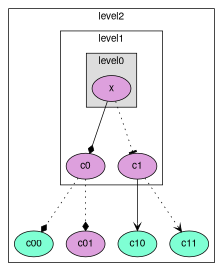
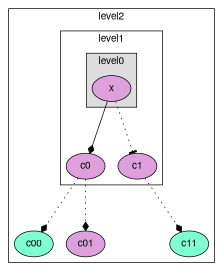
(161, 202) -> (161, 202)
(137, 244) -> none
